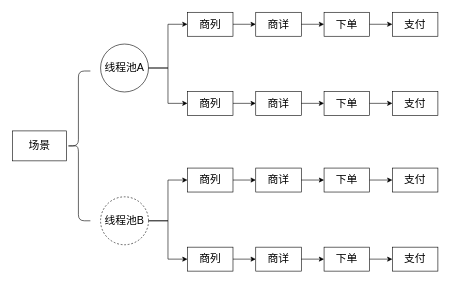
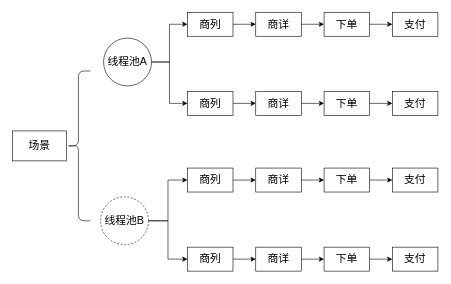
(125, 68) -> (128, 62)
